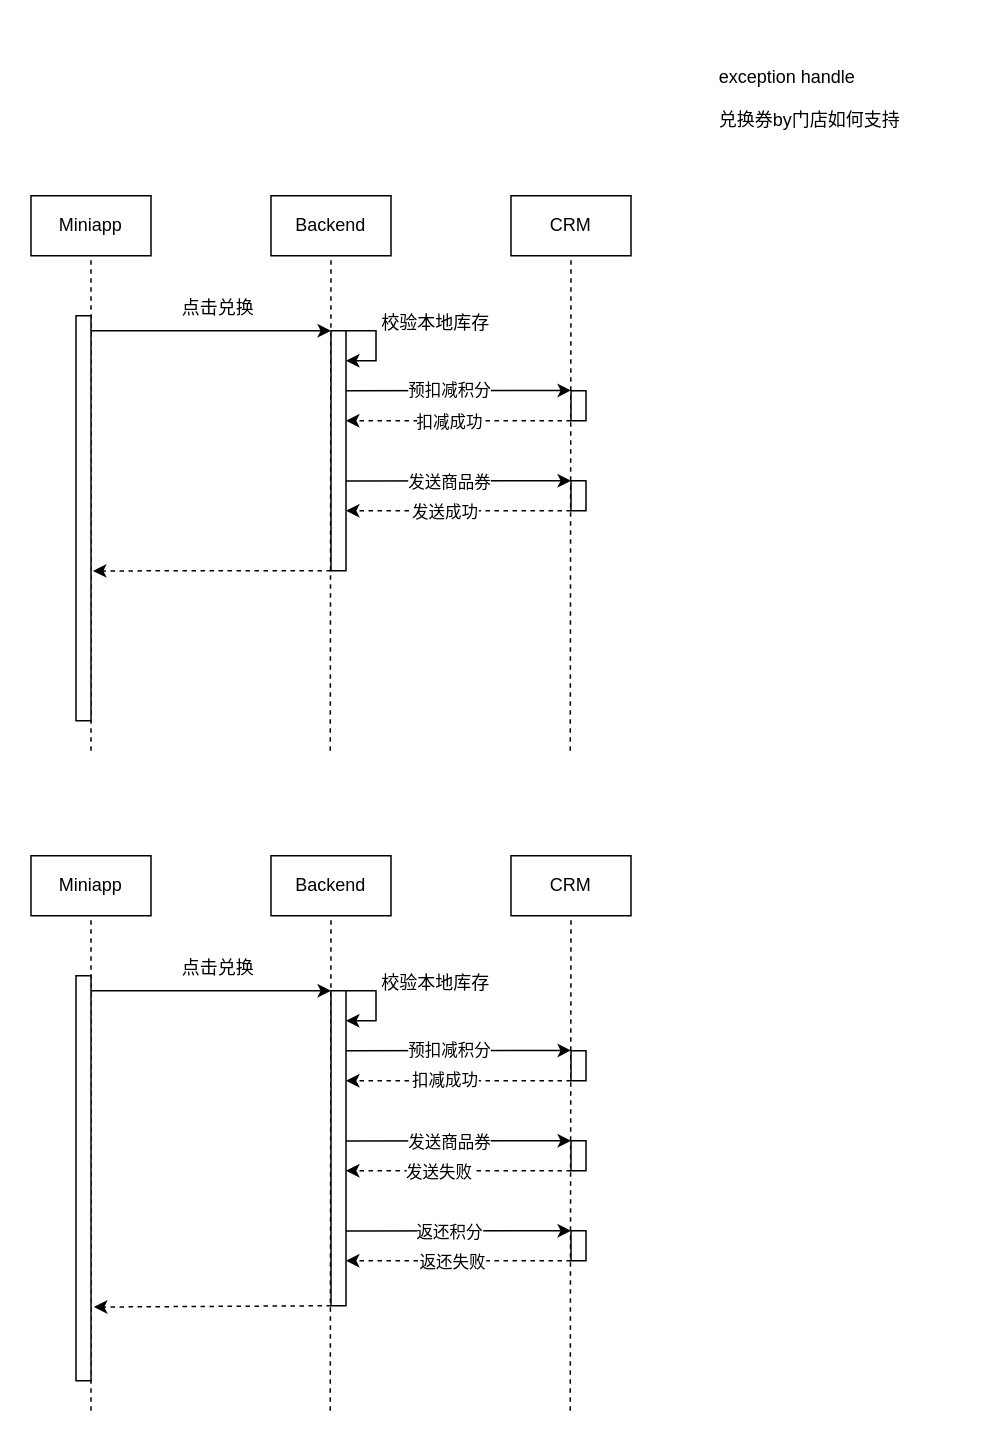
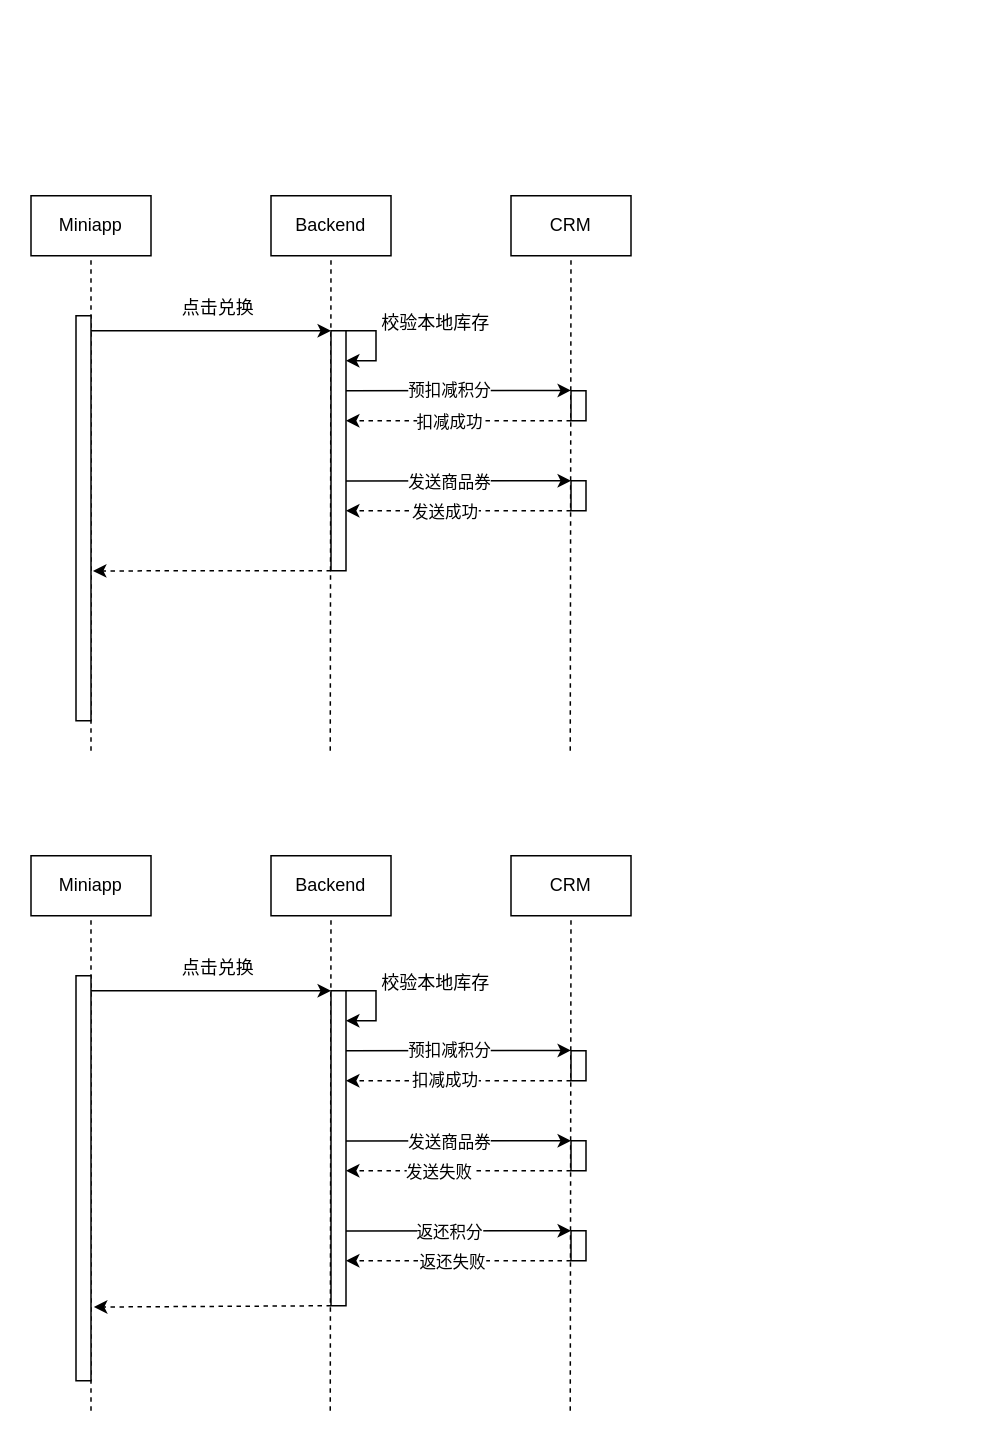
(844, 98) -> none
